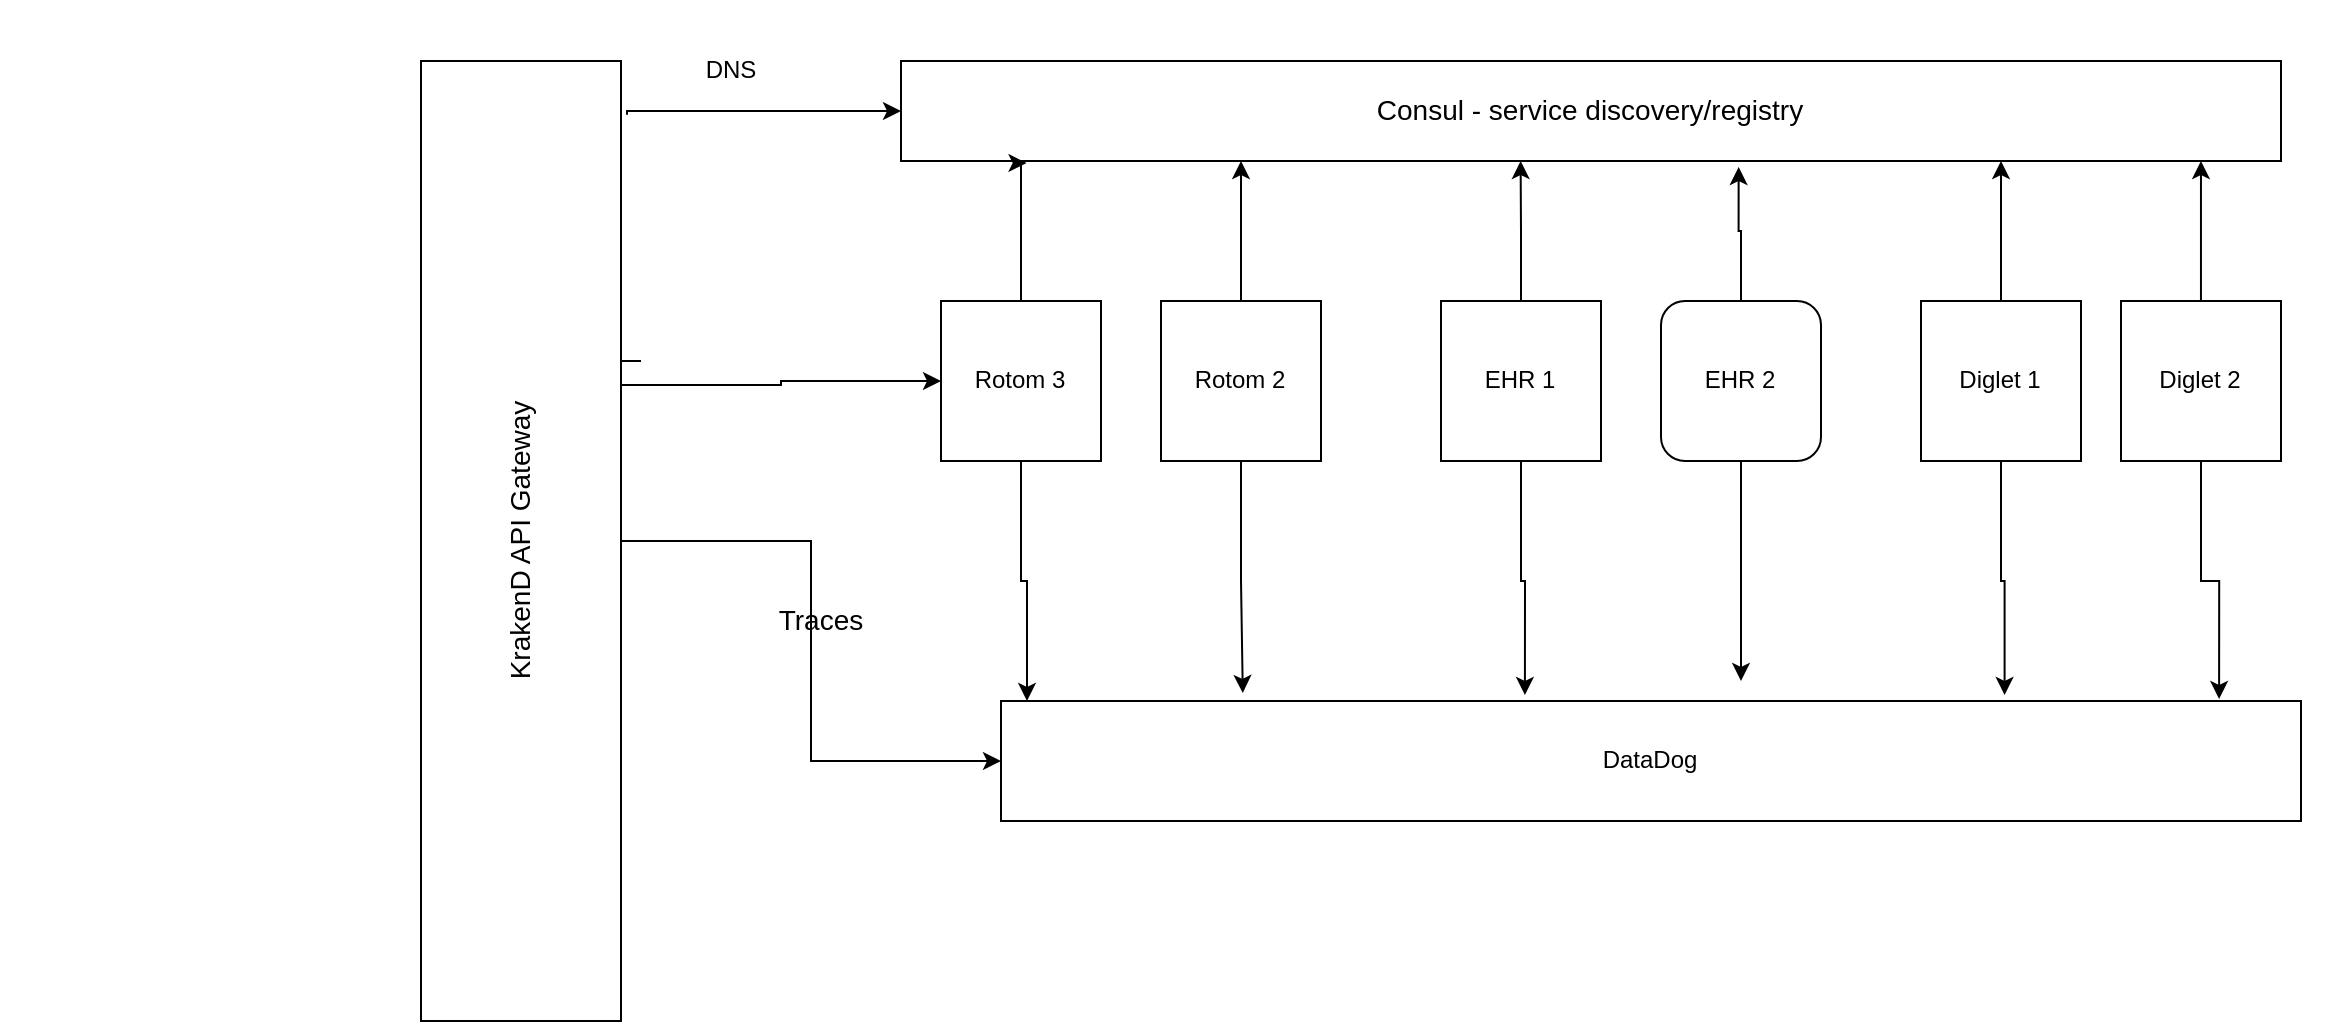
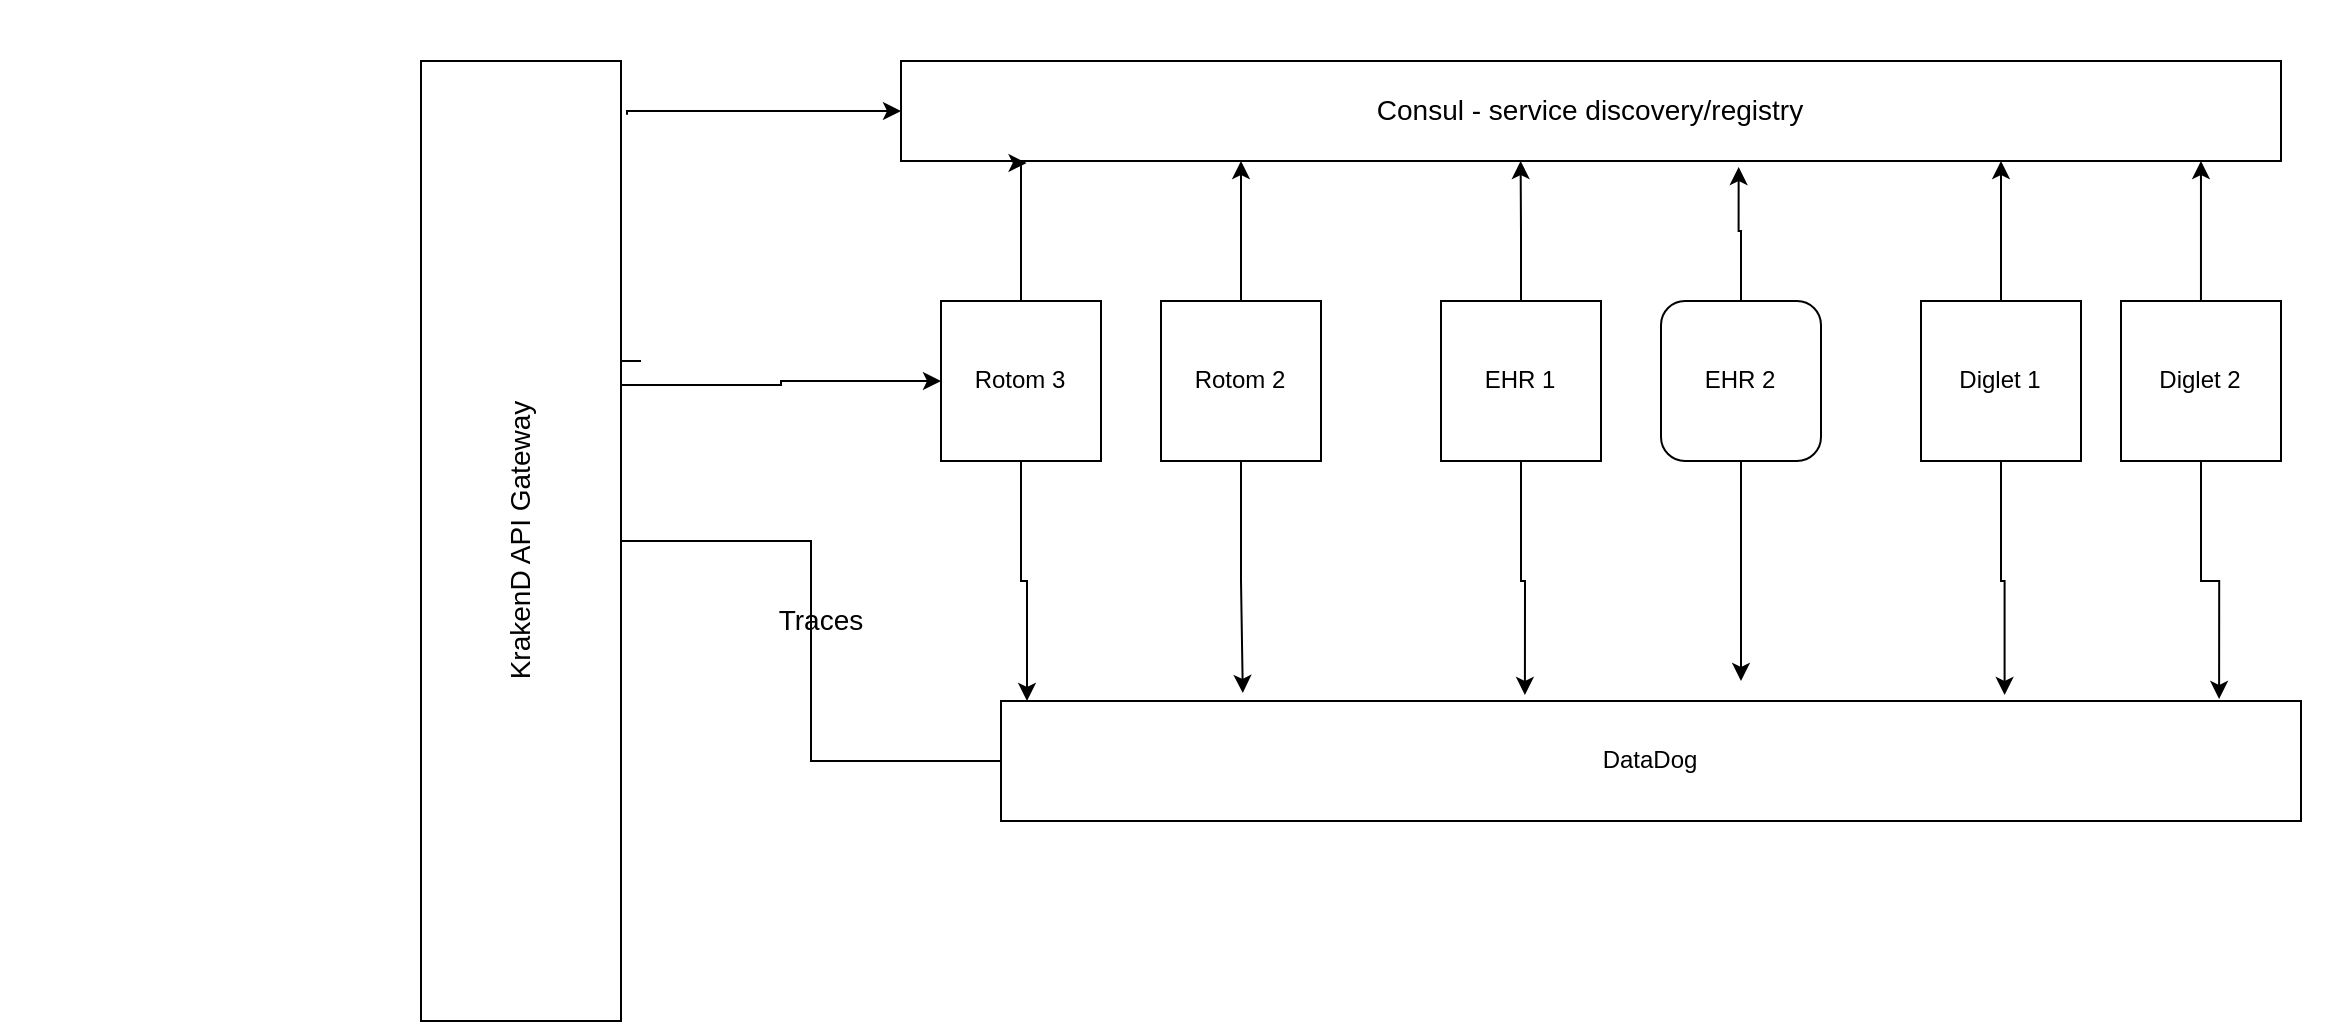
(731, 71) -> none
(986, 761) -> (991, 761)
